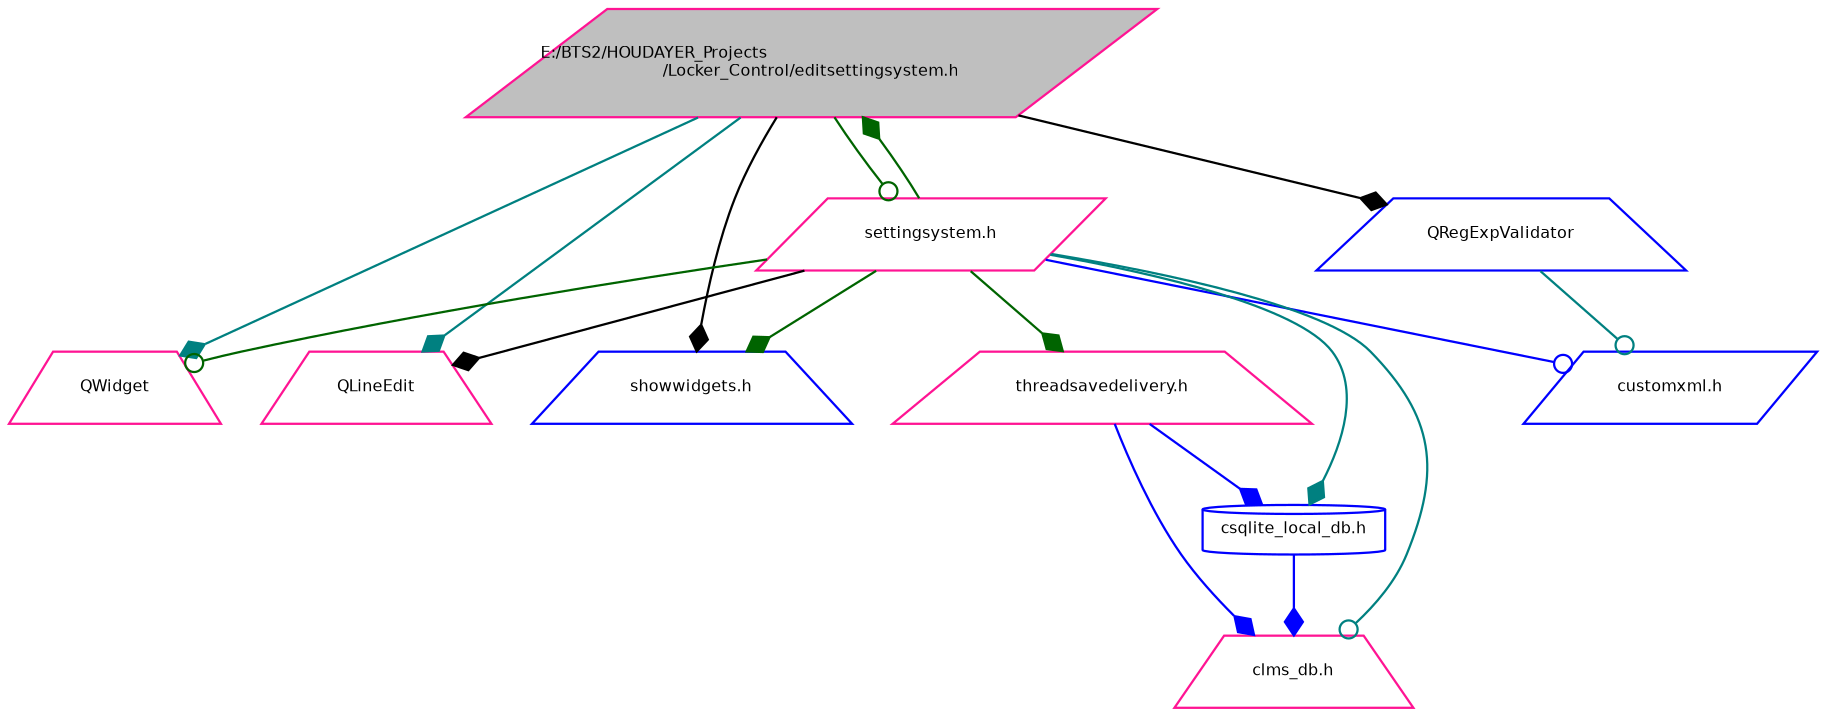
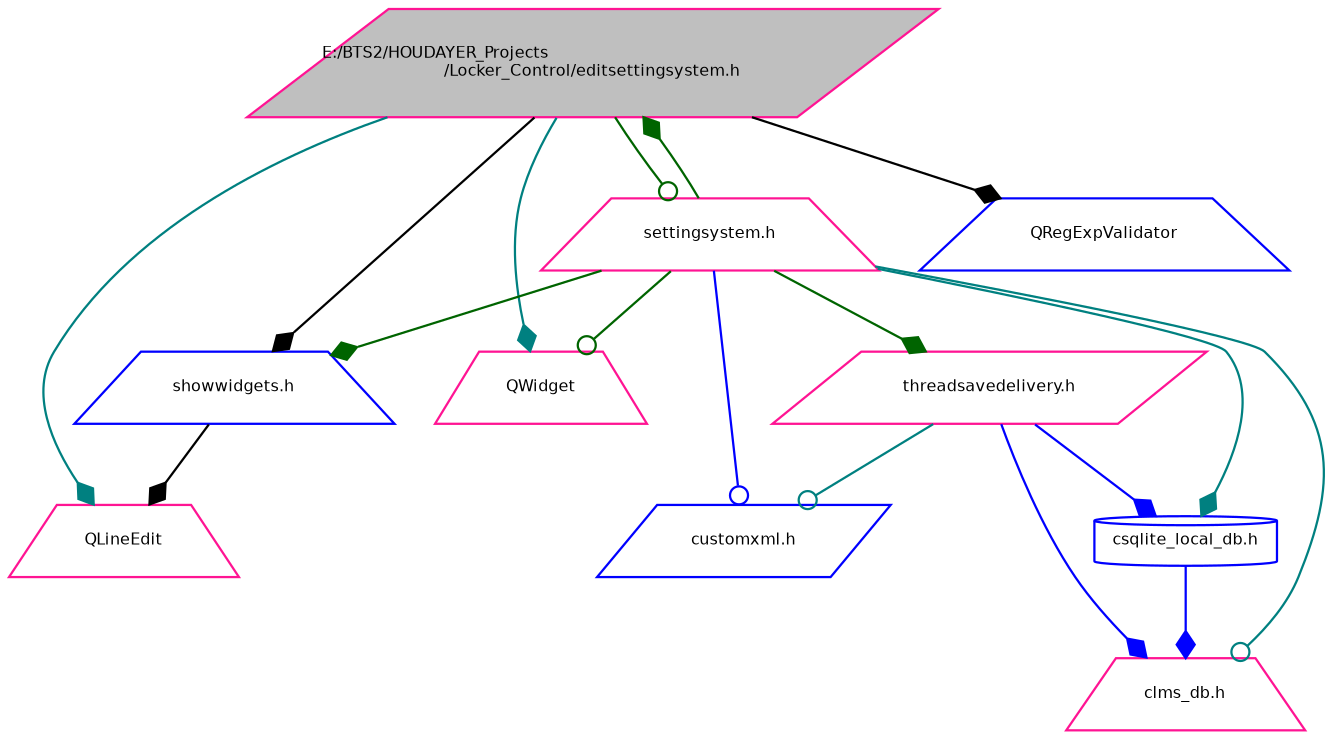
(931, 234) -> (710, 234)
(1579, 305) -> (874, 460)
(642, 314) -> (187, 454)
(1102, 388) -> (990, 388)
